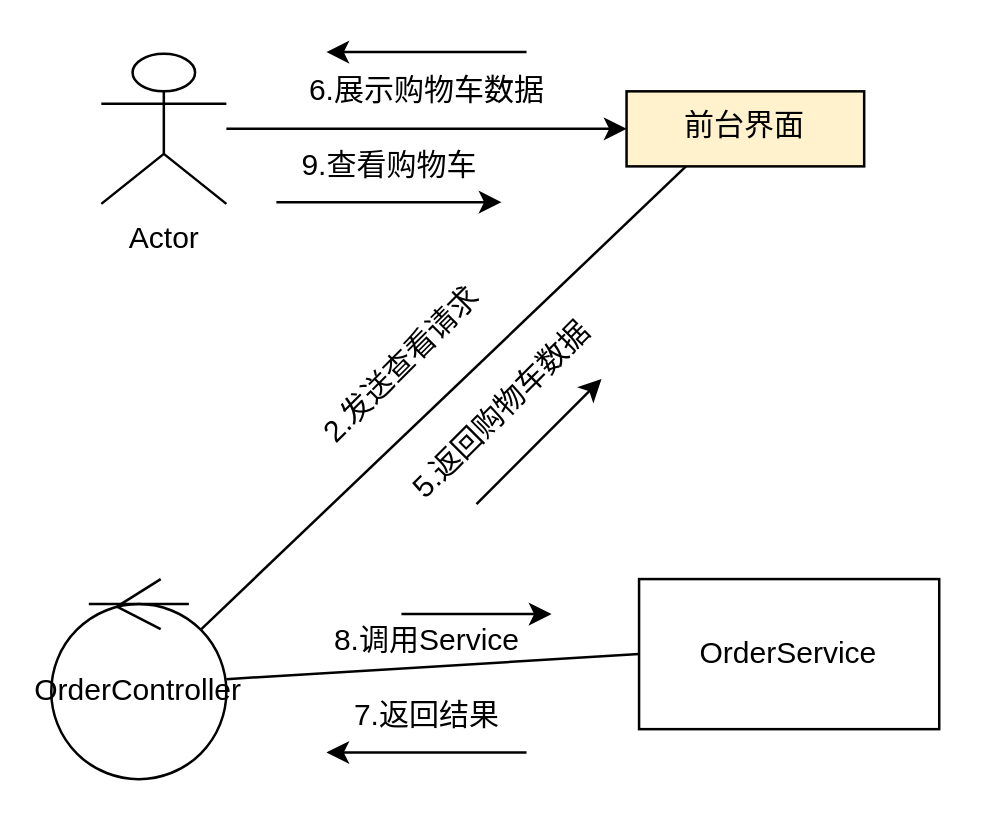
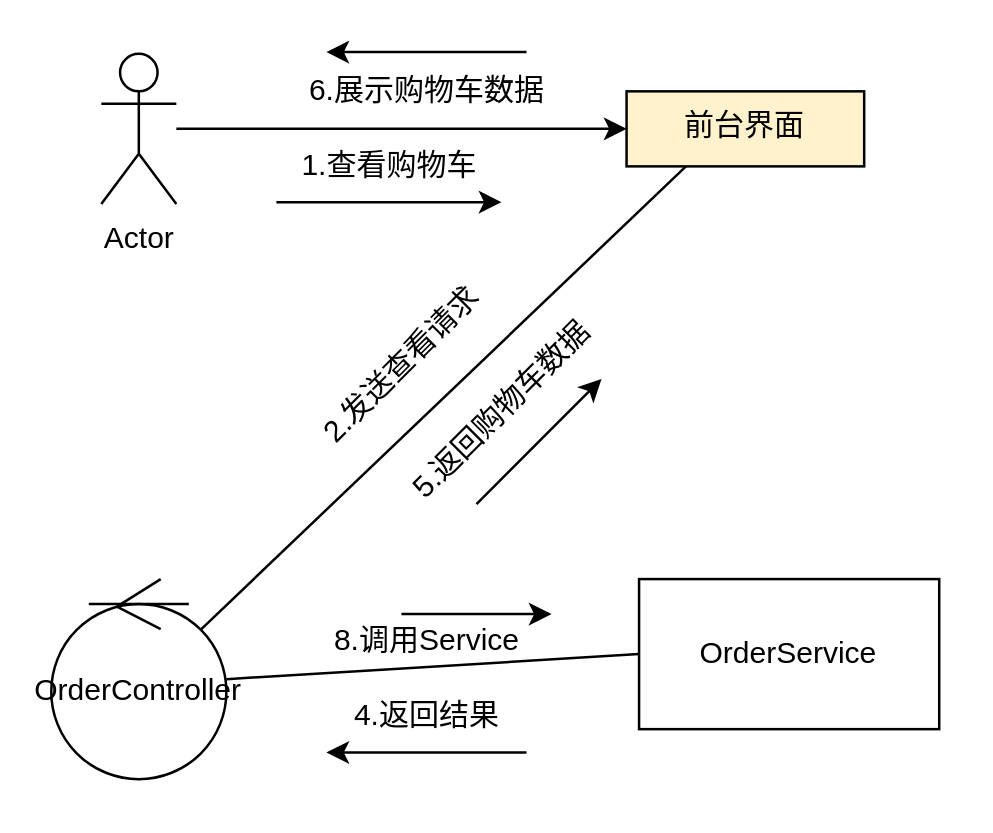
(164, 129) -> (139, 129)
(390, 166) -> (390, 166)
(428, 716) -> (428, 716)
